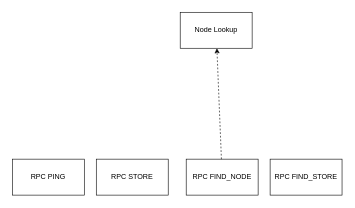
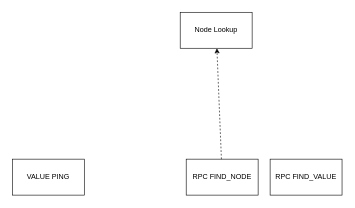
(48, 177) -> (48, 177)
(132, 177) -> none
(306, 177) -> (306, 177)
